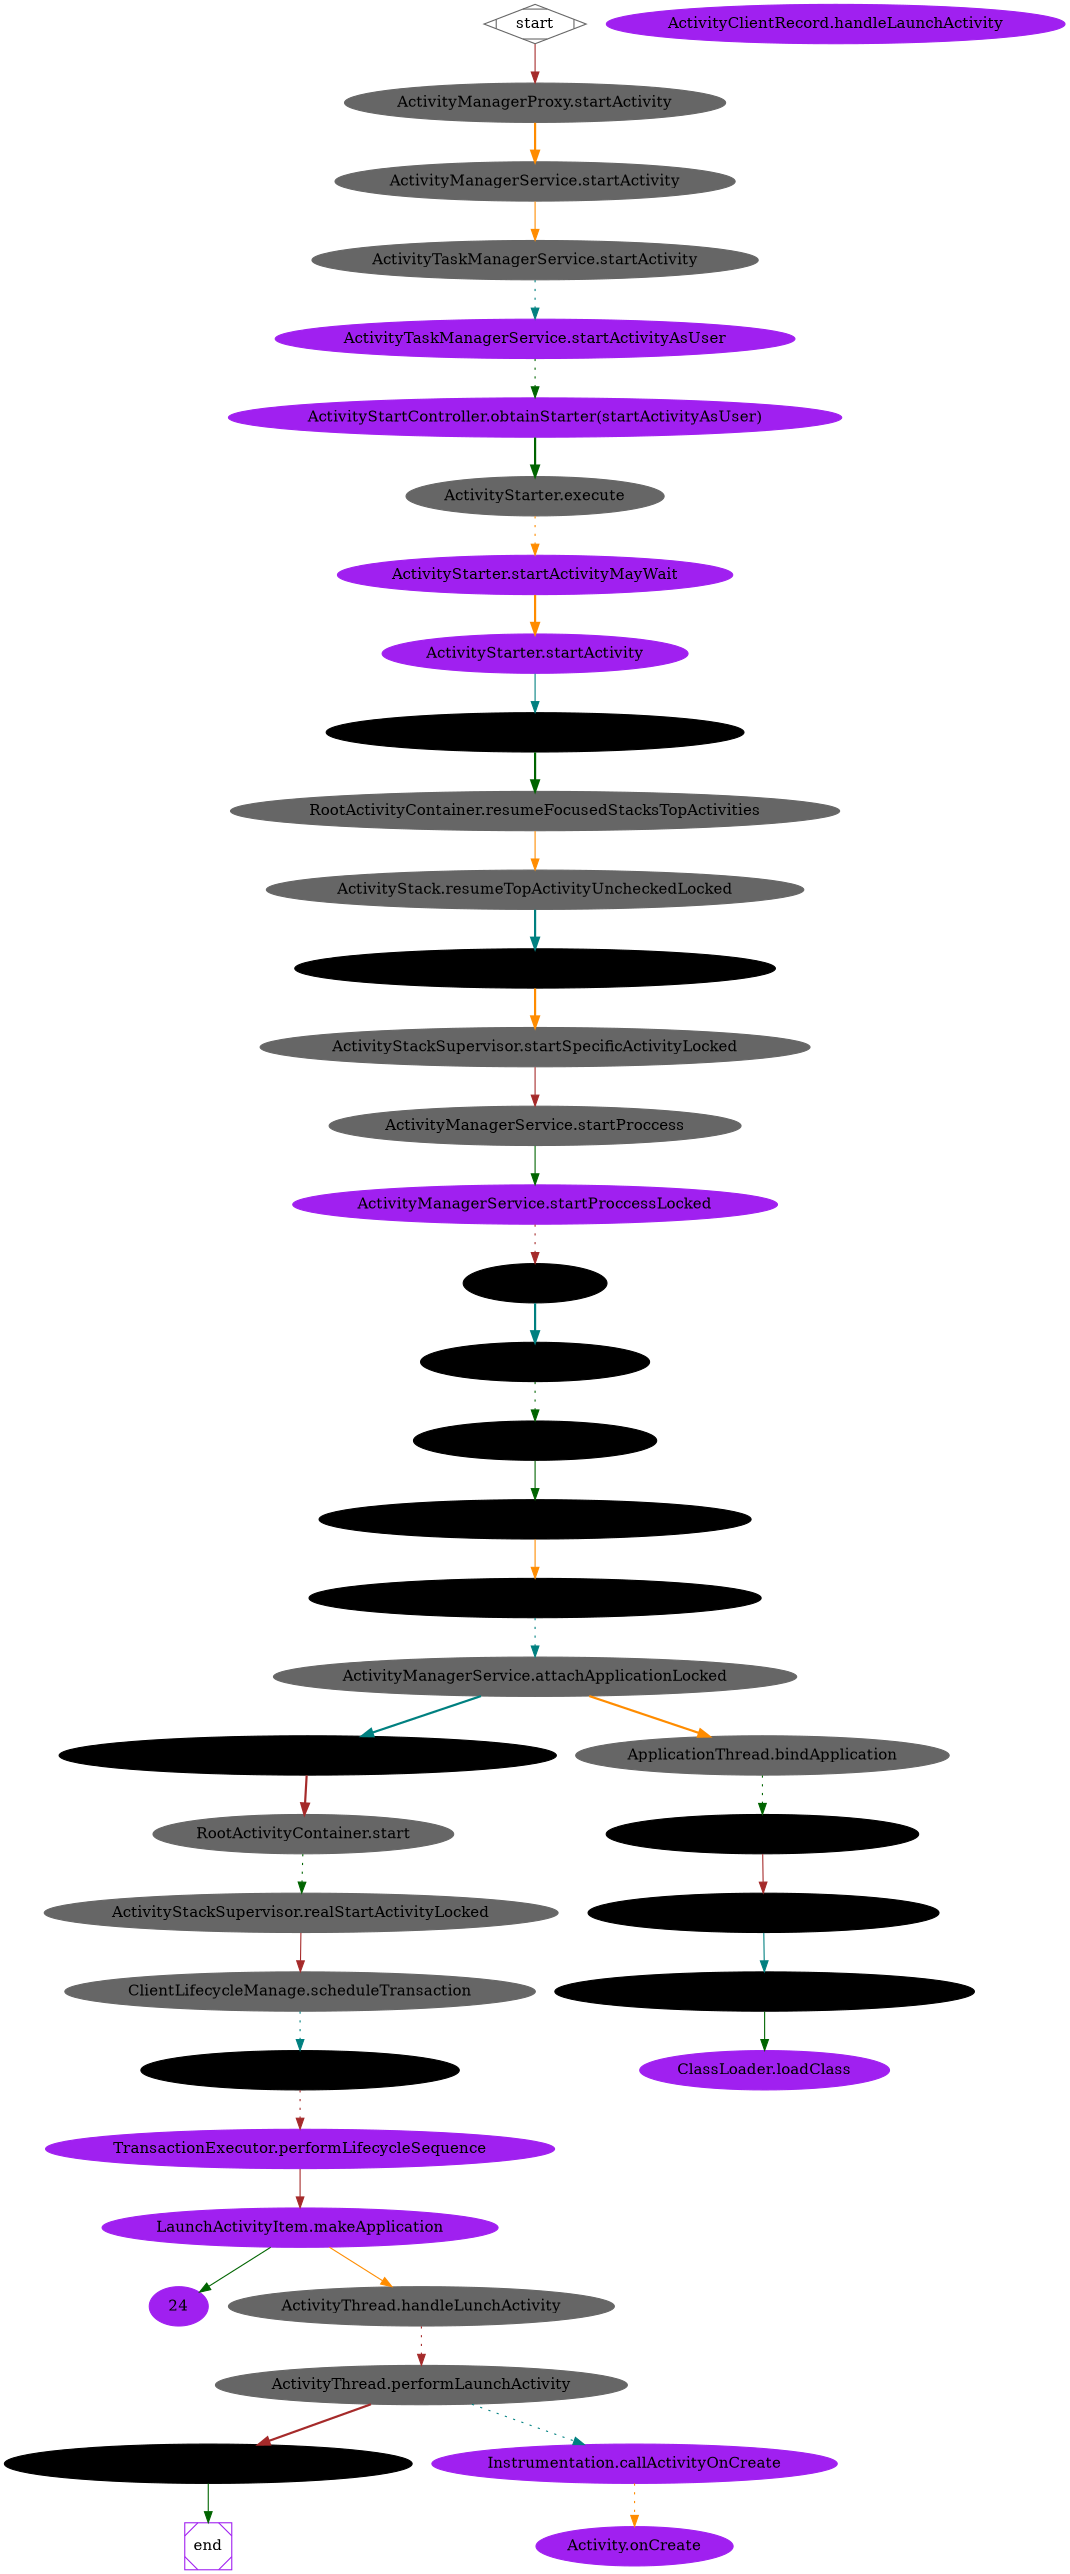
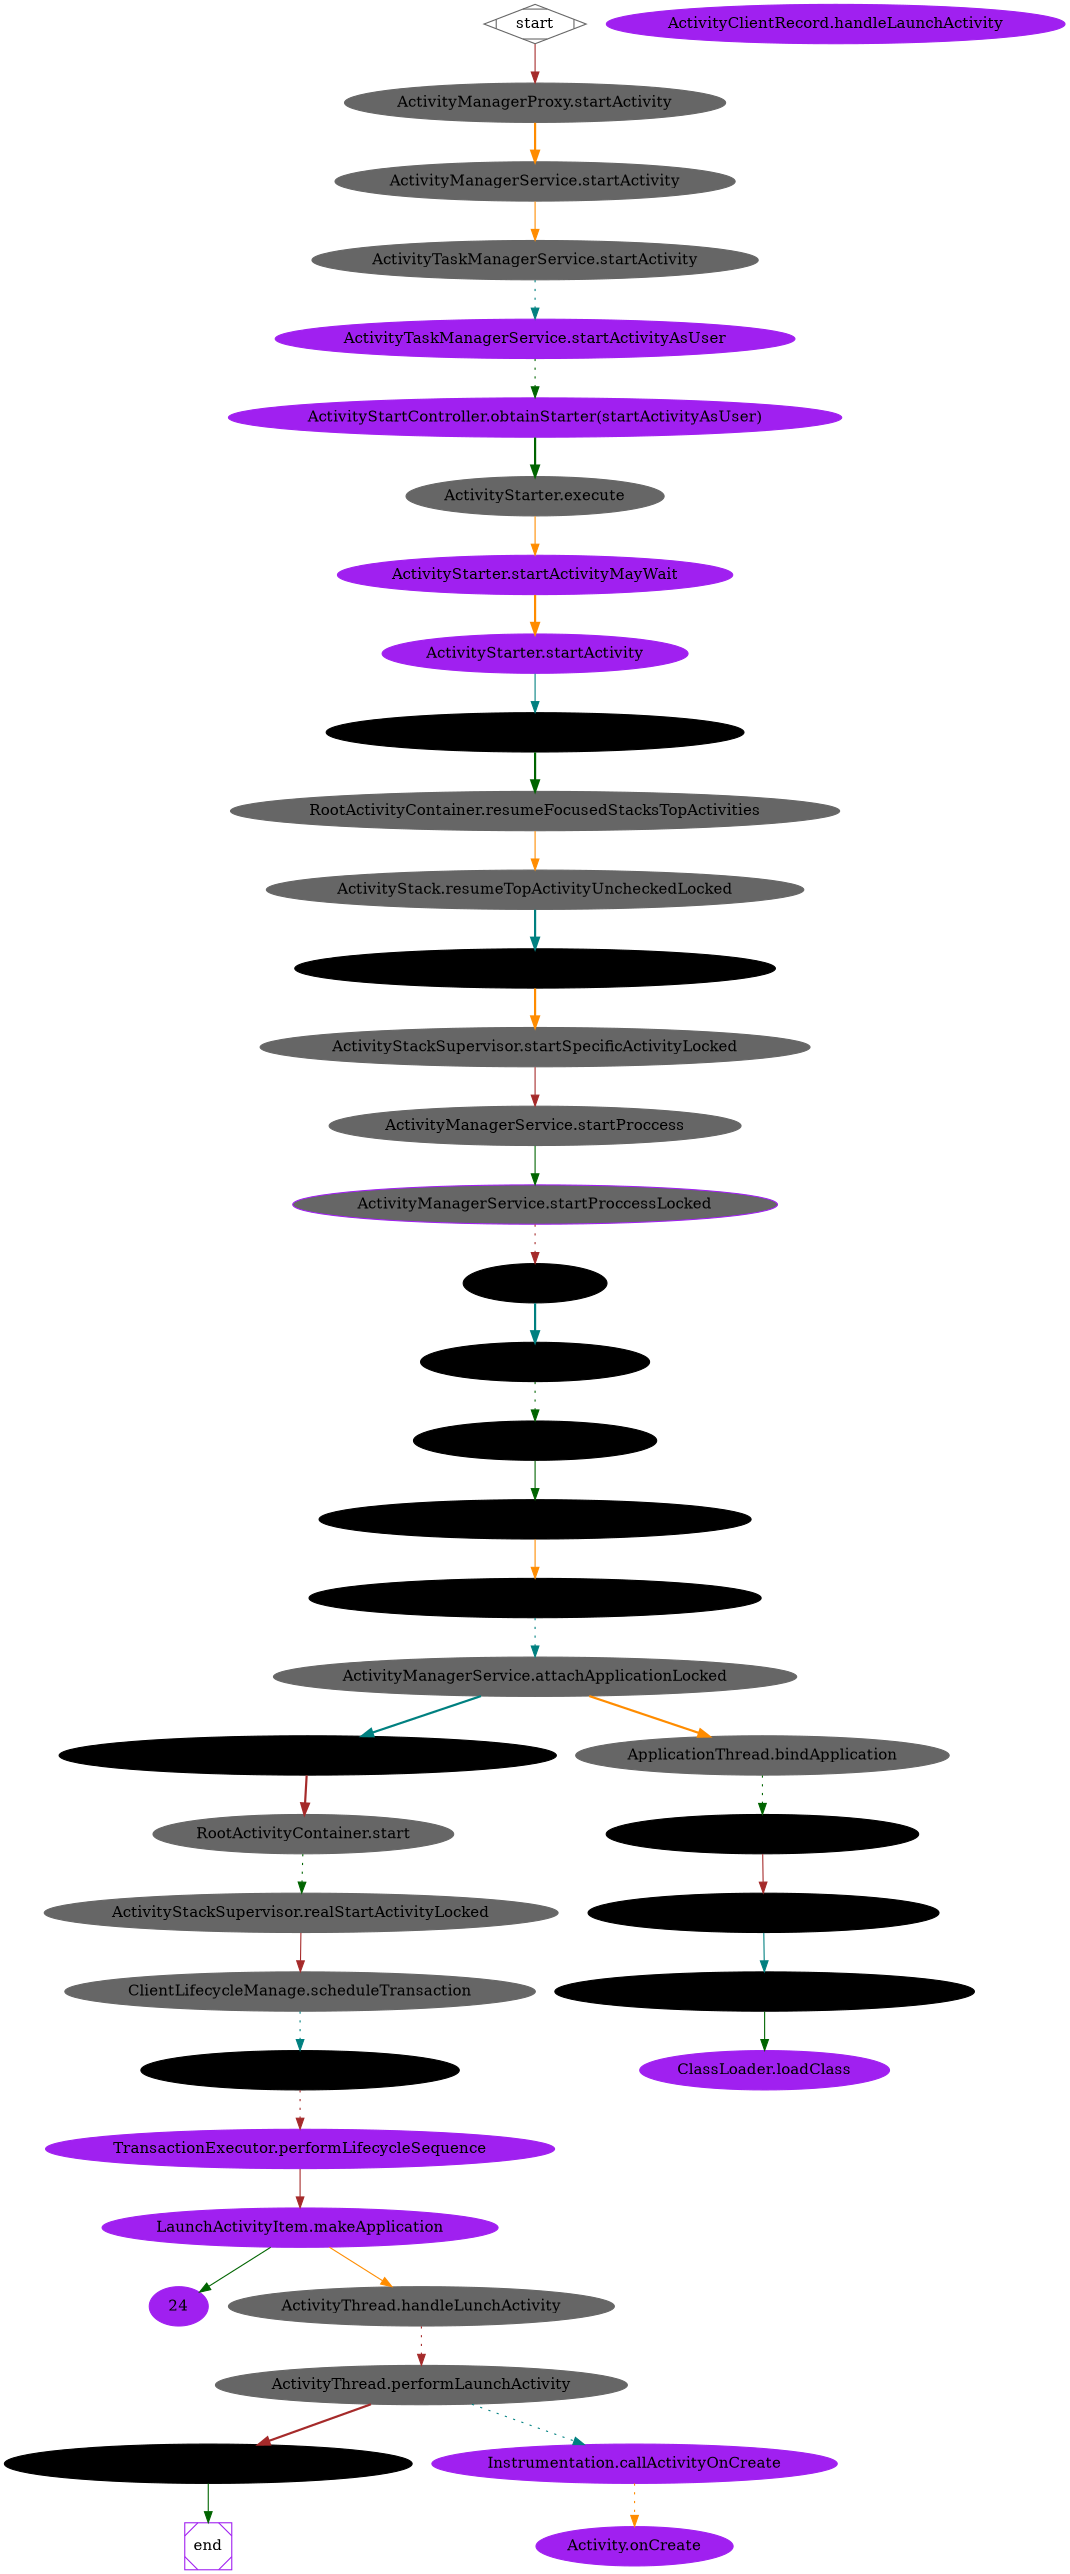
(535, 530) -> (535, 530)
(535, 1205) -> (535, 1205)
